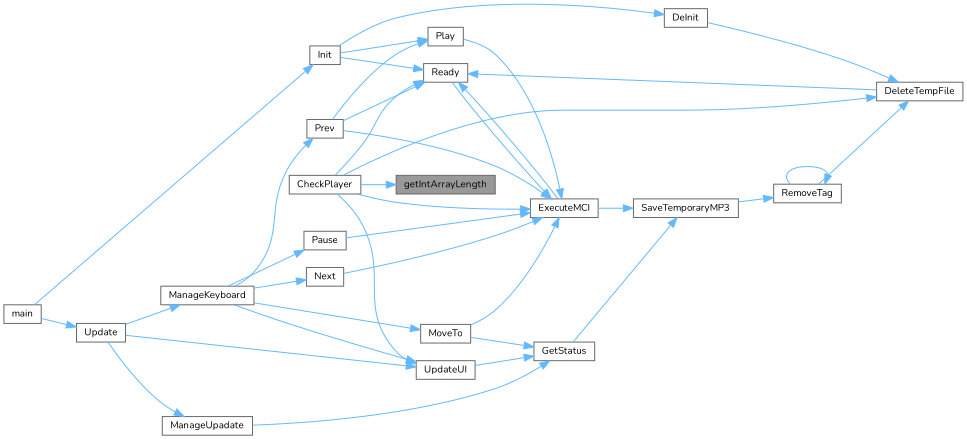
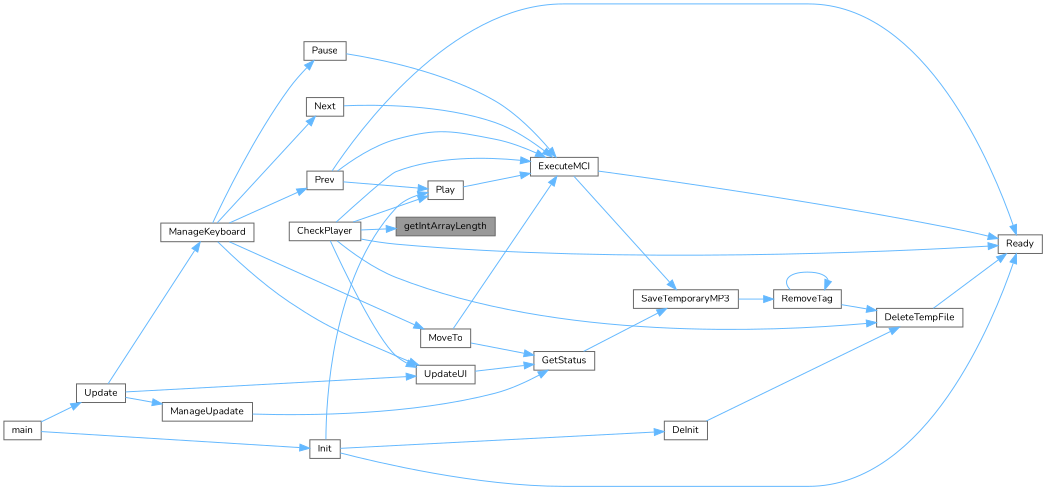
(497, 138) -> none
none -> (386, 211)
